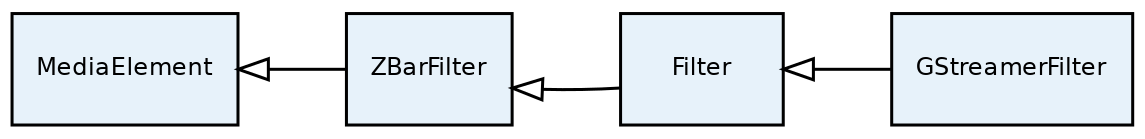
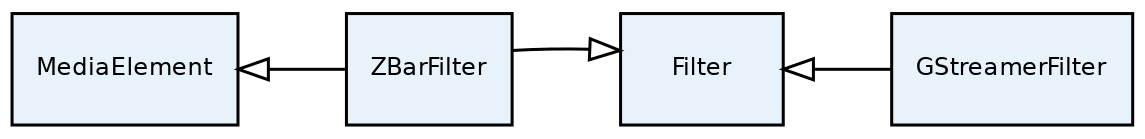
(581, 89) -> (551, 49)
